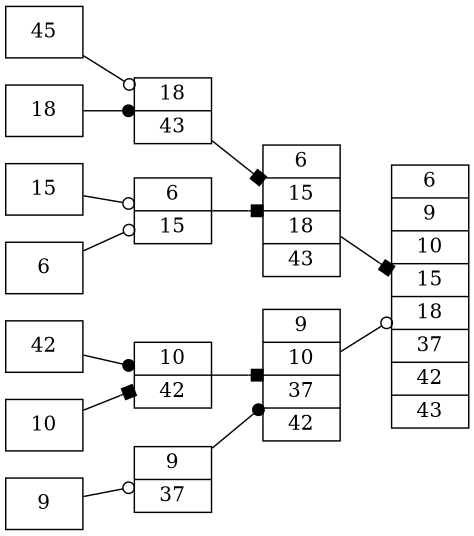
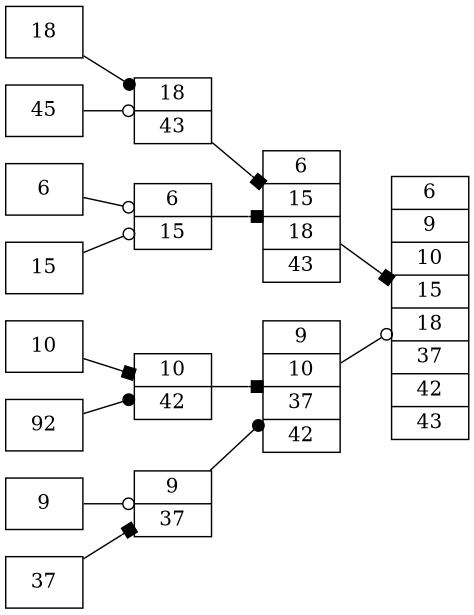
(44, 347) -> (44, 425)
none -> (44, 582)
